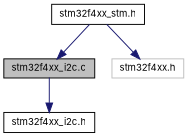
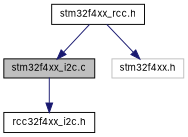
(98, 14) -> (98, 14)
(49, 122) -> (49, 122)
